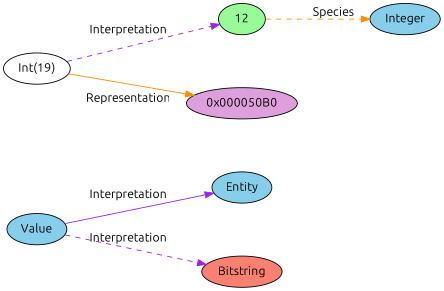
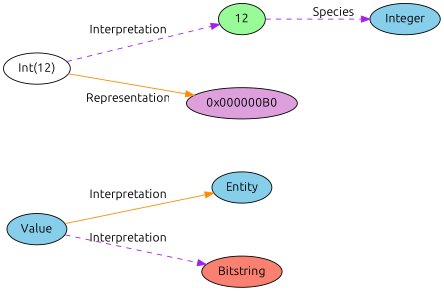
(313, 19) -> (313, 19)
(37, 69) -> (37, 69)
(242, 103) -> (242, 103)
(135, 209) -> (135, 209)
